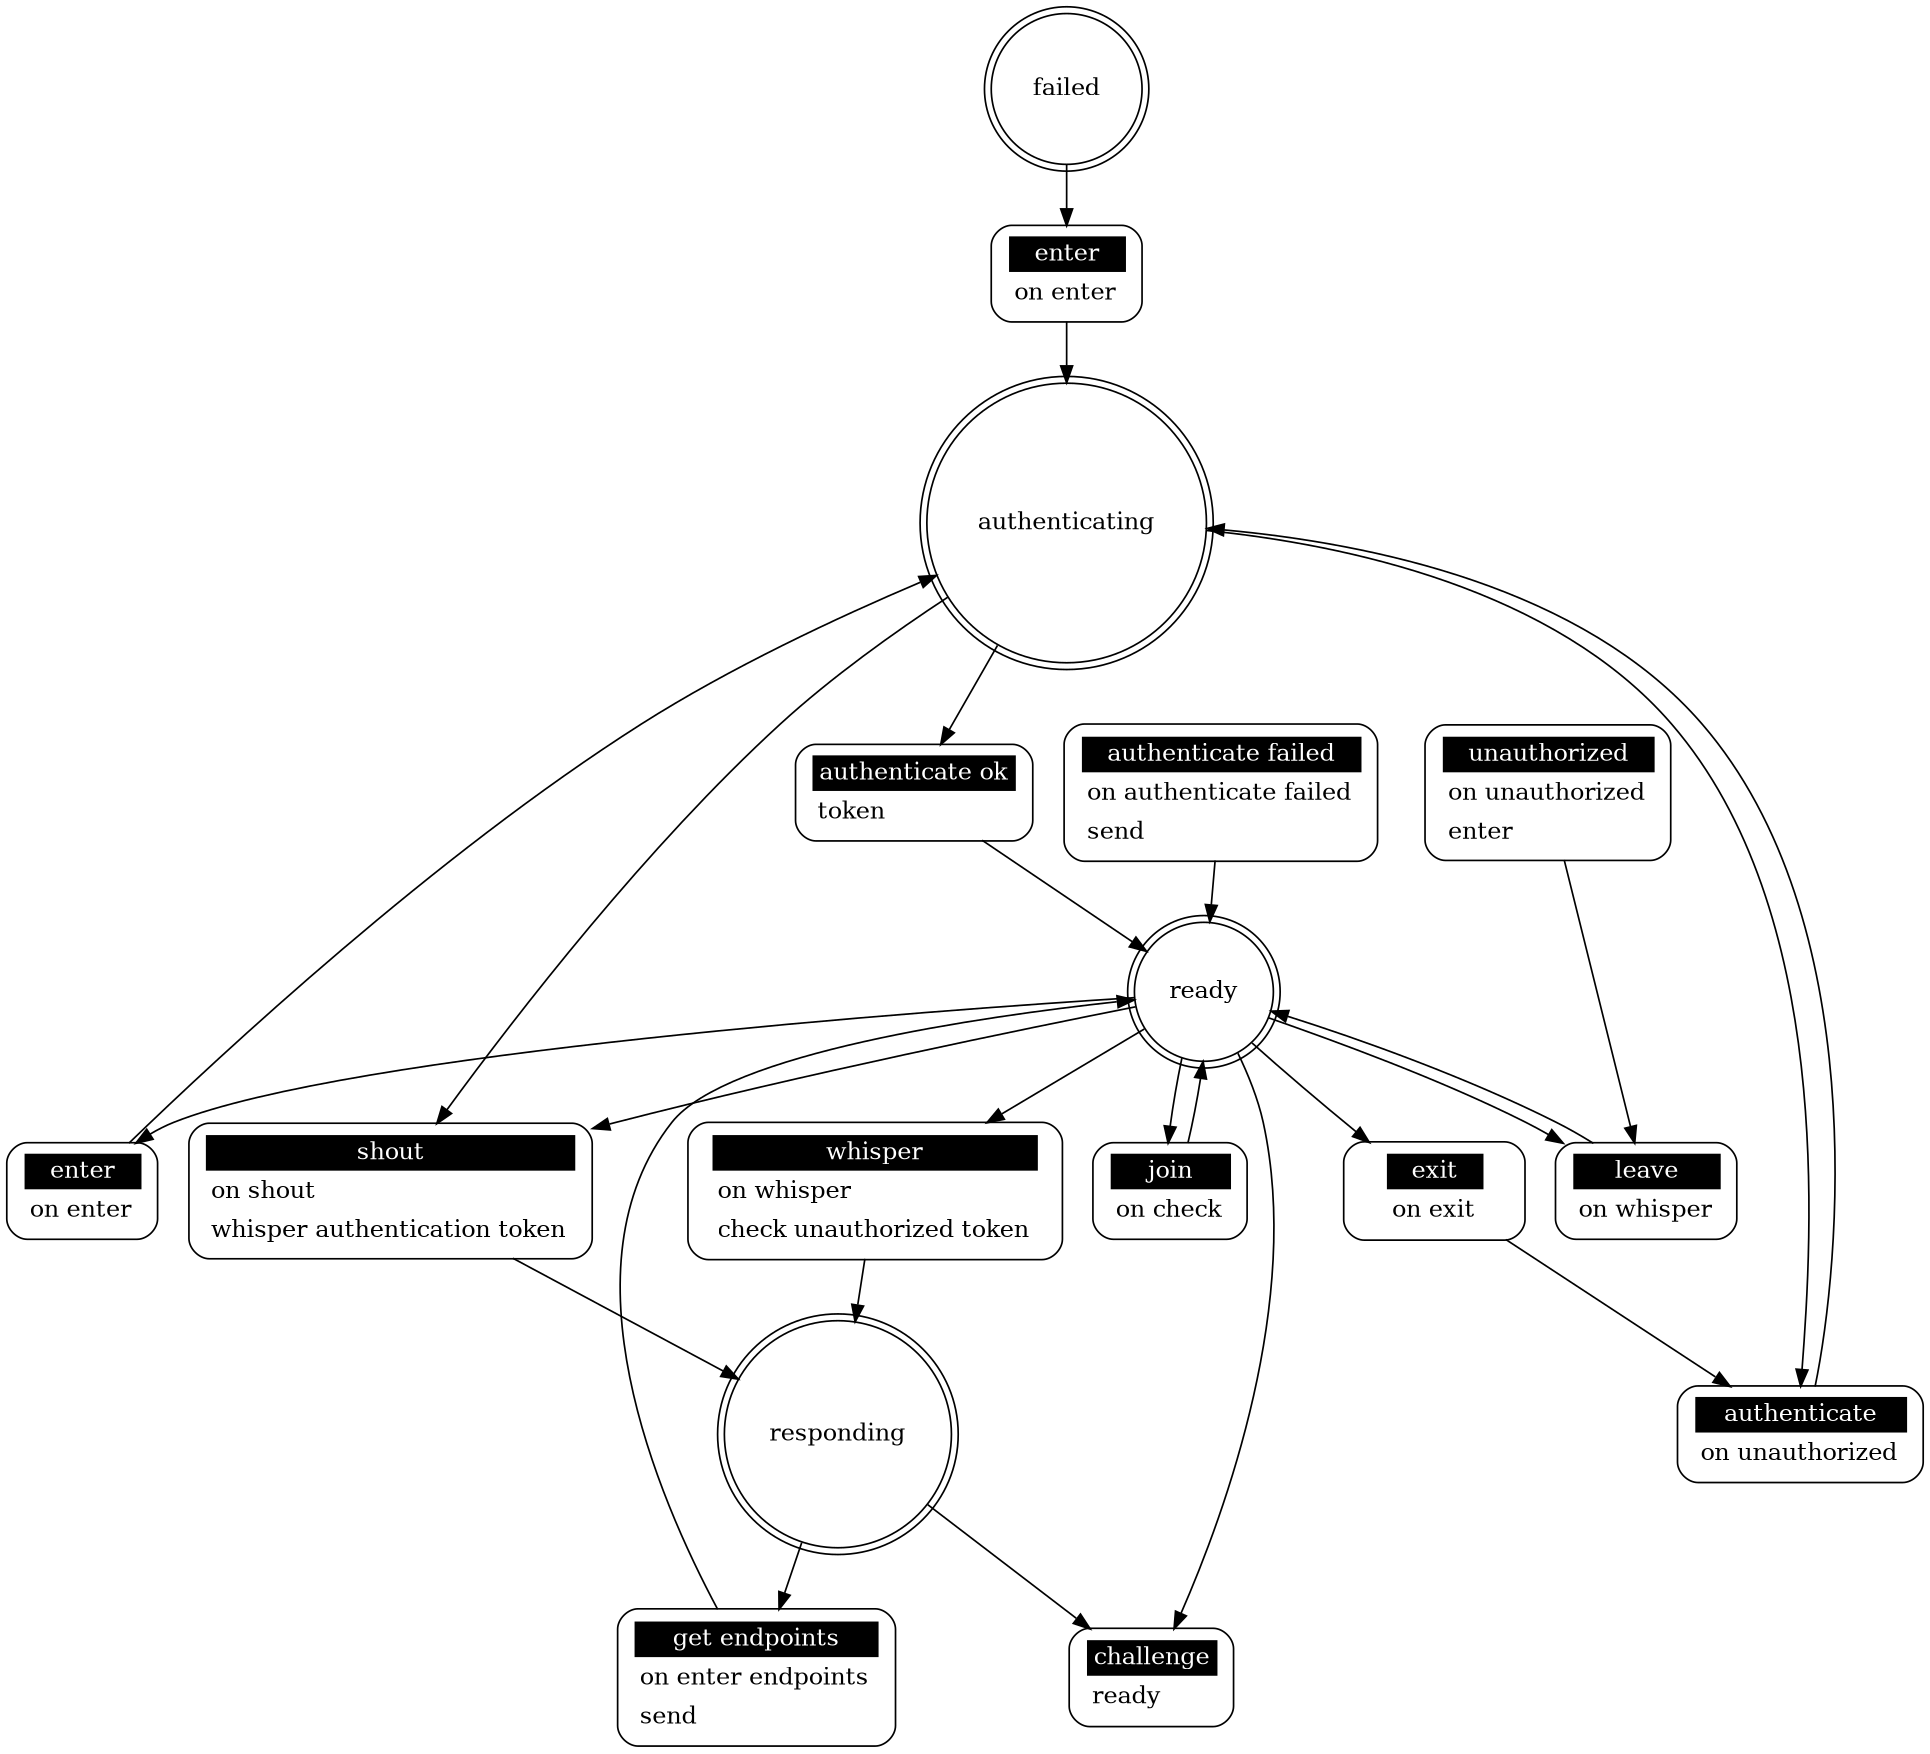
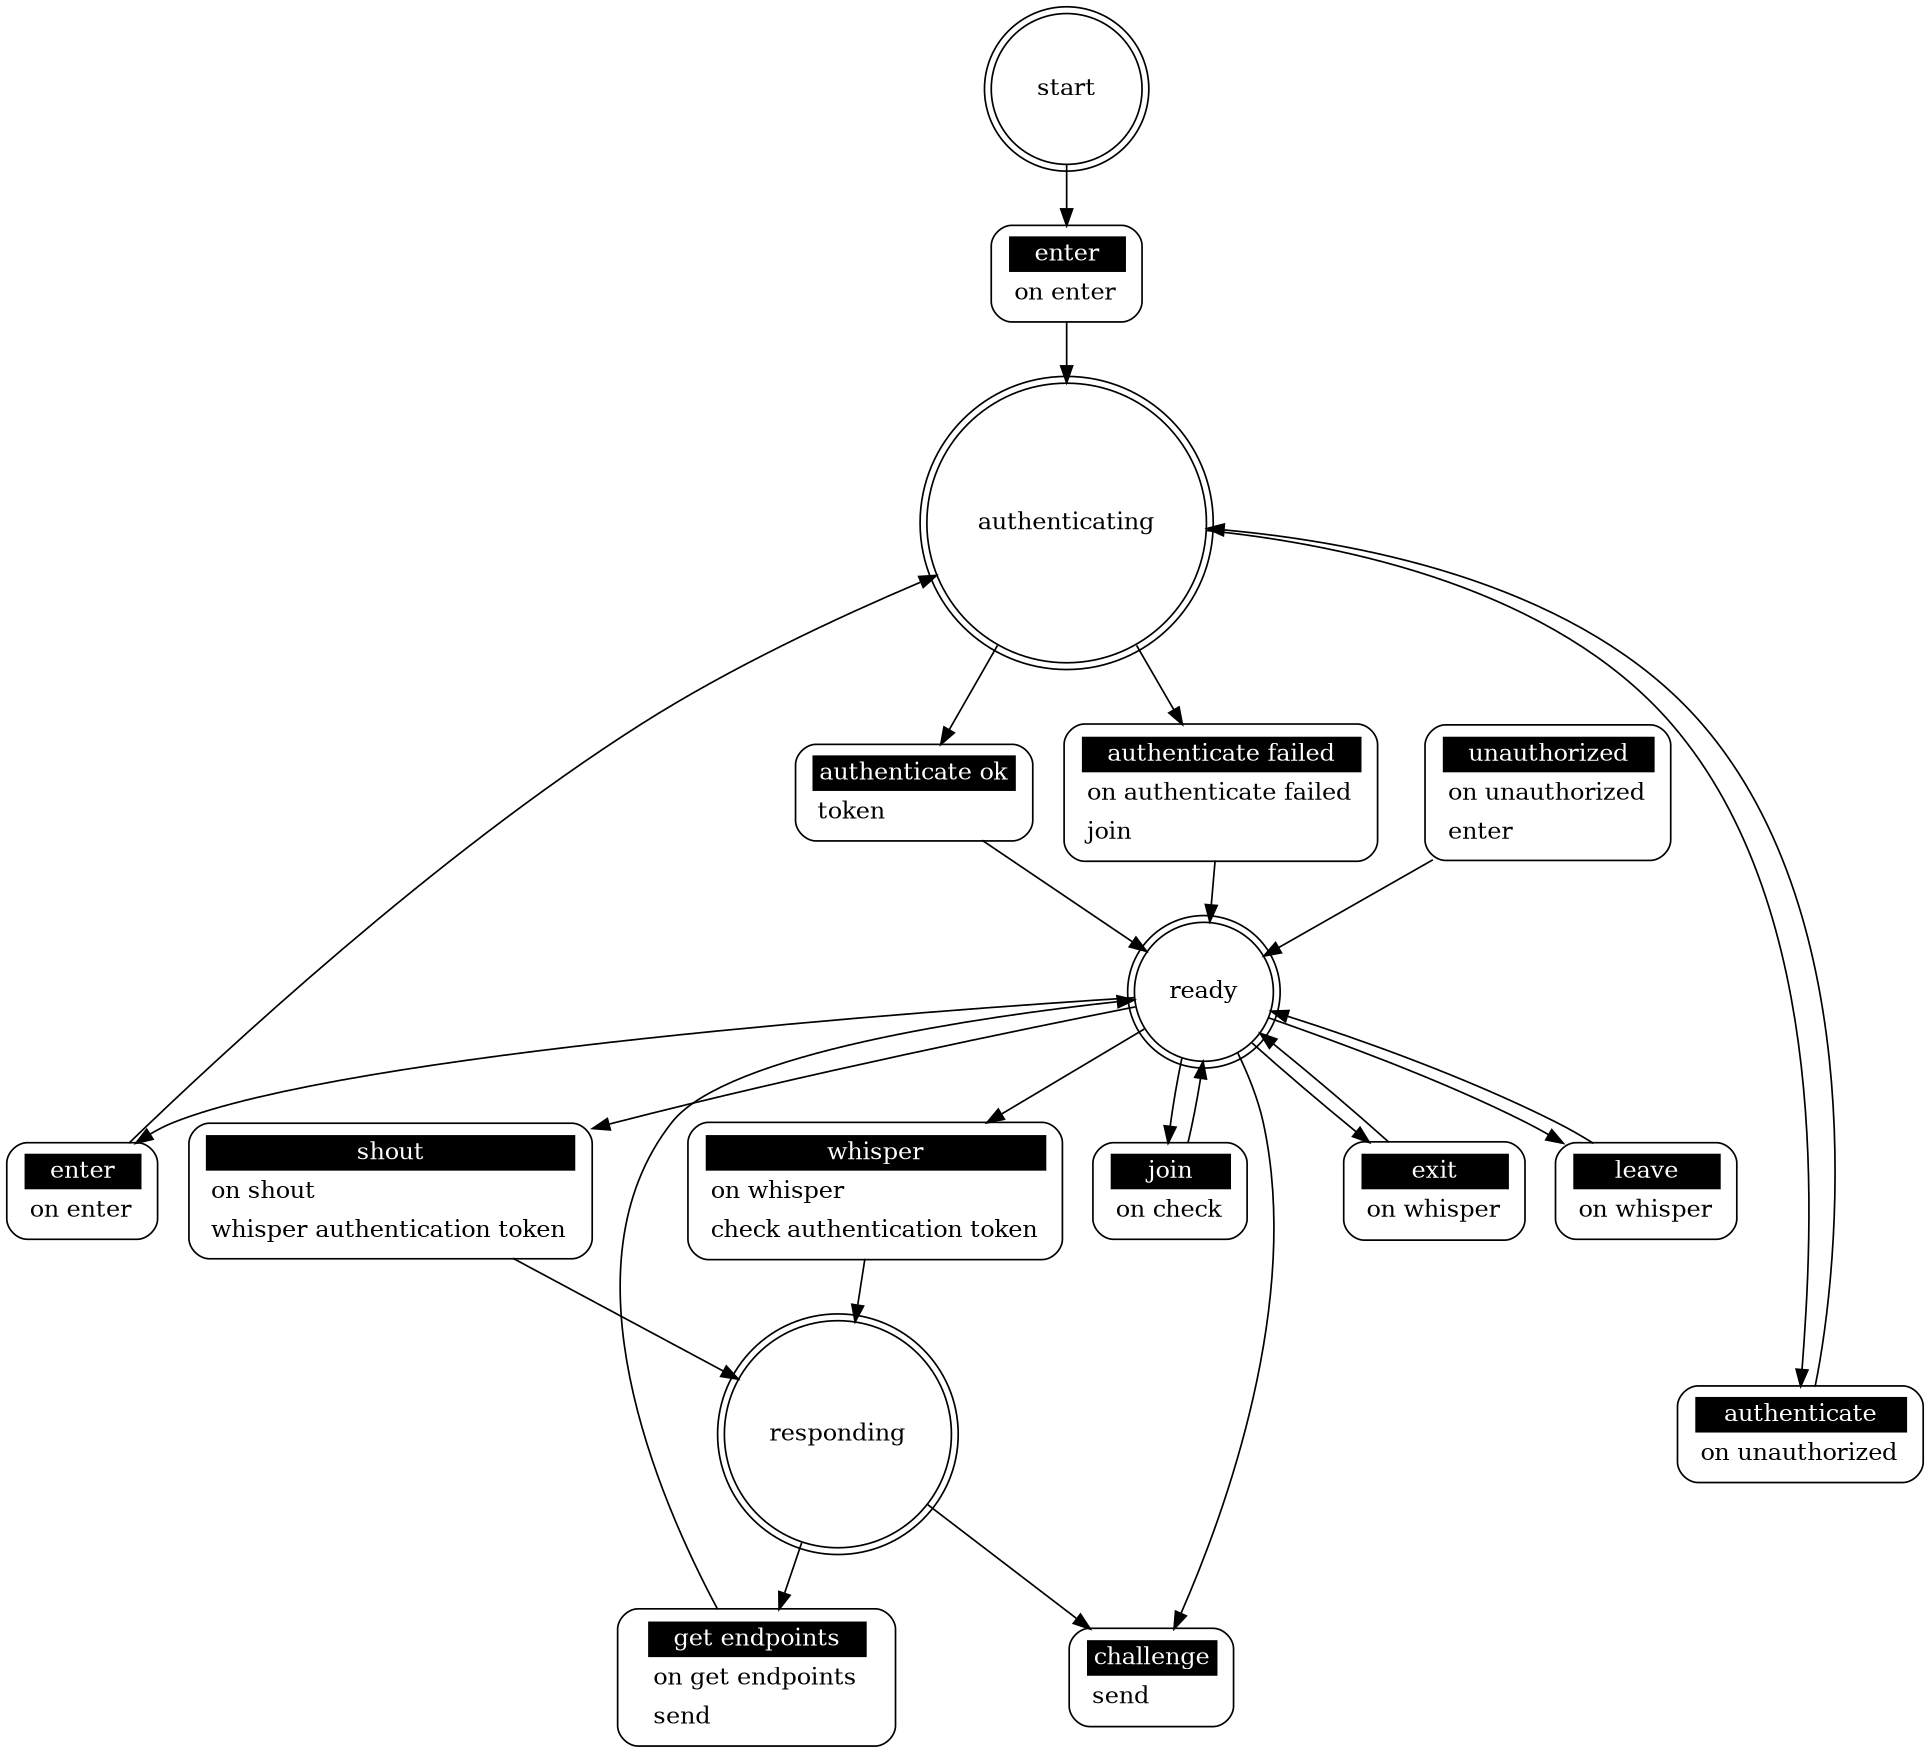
(1067, 89) -> (1067, 89)
(674, 830) -> (1155, 677)
(1116, 832) -> (1110, 832)
(1597, 993) -> (1356, 904)
(1434, 1210) -> (1434, 1210)
(873, 1230) -> (874, 1230)
(1611, 1308) -> (1332, 1092)
(755, 1678) -> (756, 1678)
(1127, 1696) -> (1121, 1696)
